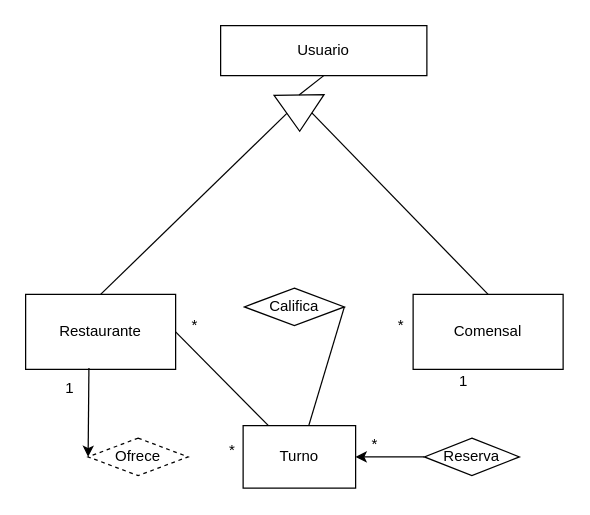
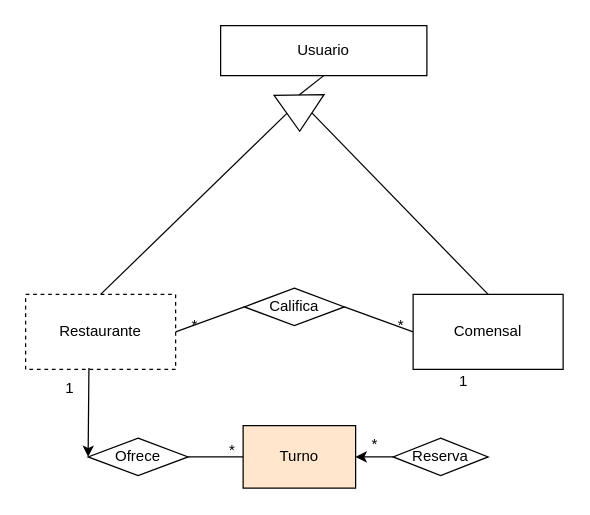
(101, 332) -> (101, 332)
(327, 366) -> (378, 319)
(222, 378) -> (210, 320)
(138, 457) -> (138, 457)
none -> (215, 457)
(299, 457) -> (299, 457)
(472, 457) -> (441, 457)
